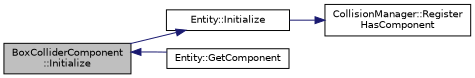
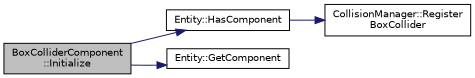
(228, 20) -> (228, 20)
(398, 20) -> (398, 20)
(154, 52) -> (144, 65)
